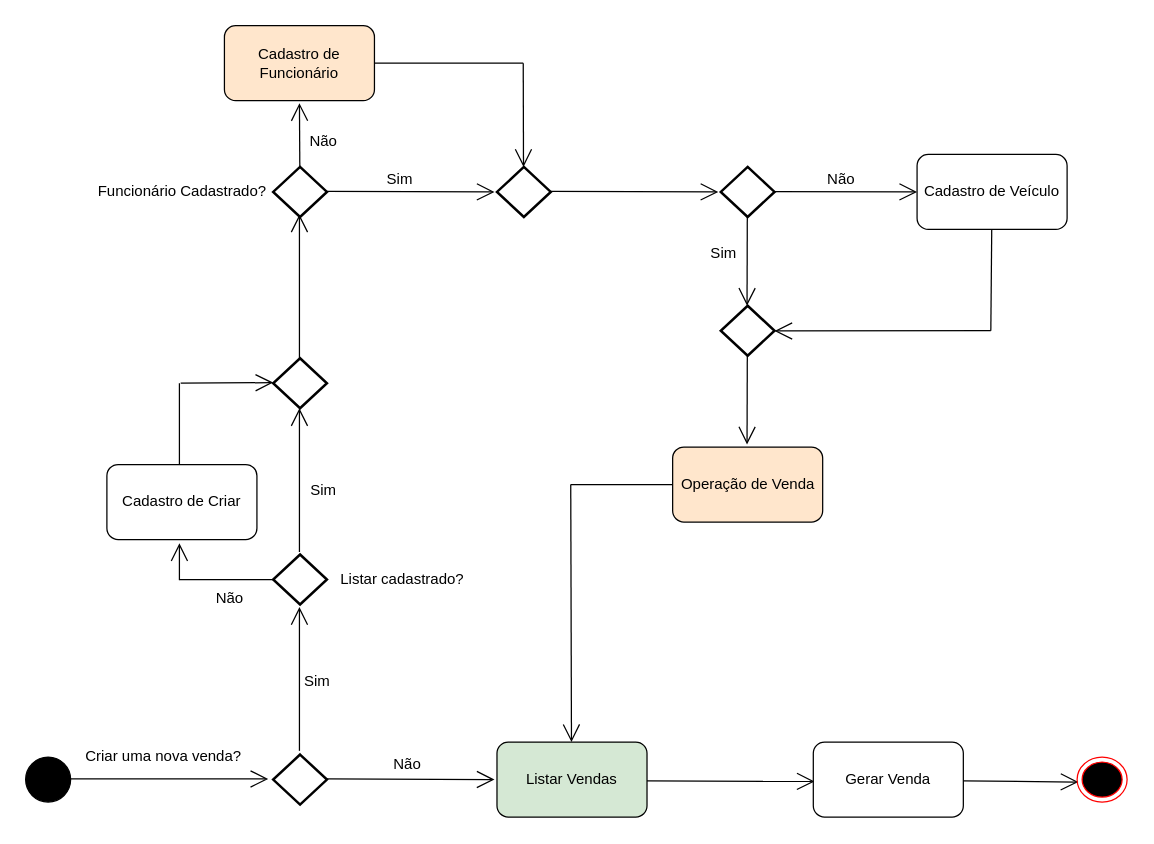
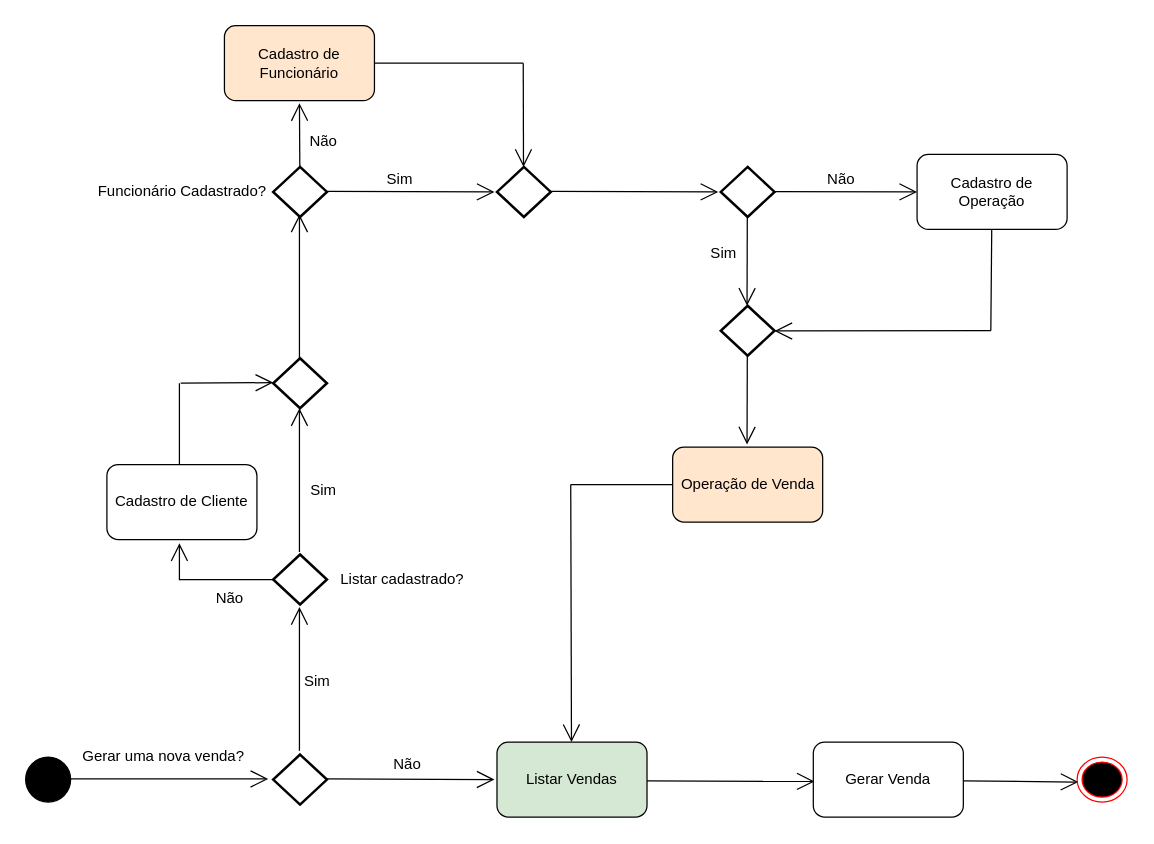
(992, 192) -> (992, 192)
(182, 502) -> (182, 502)
(164, 757) -> (164, 757)
